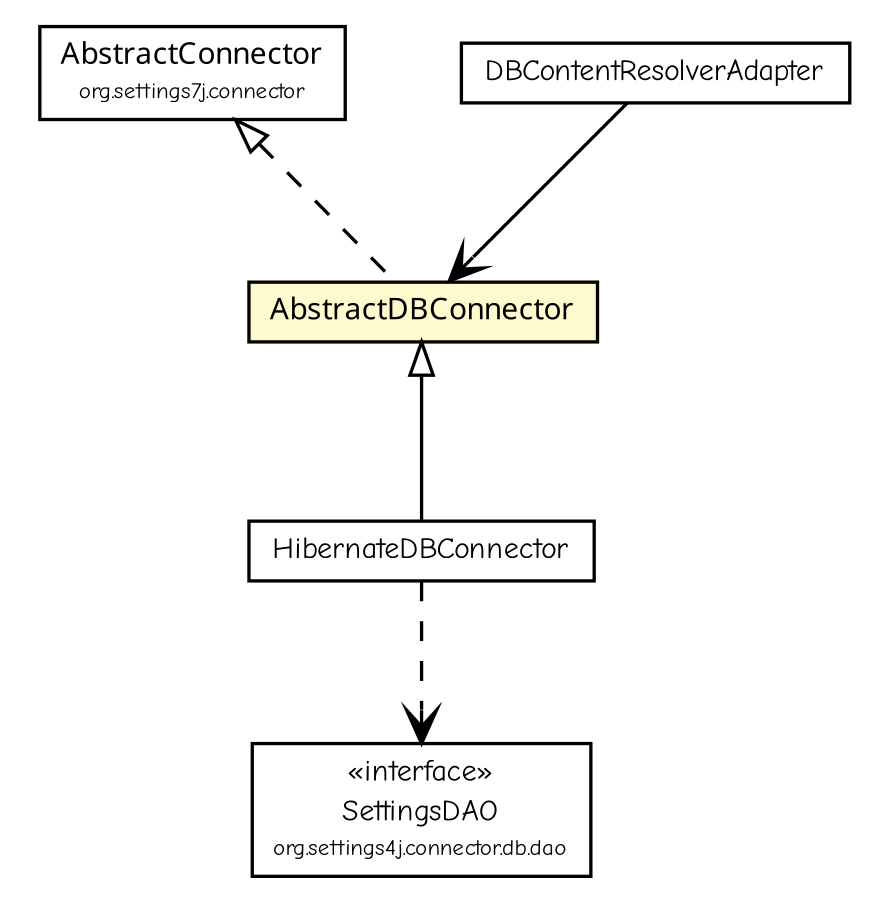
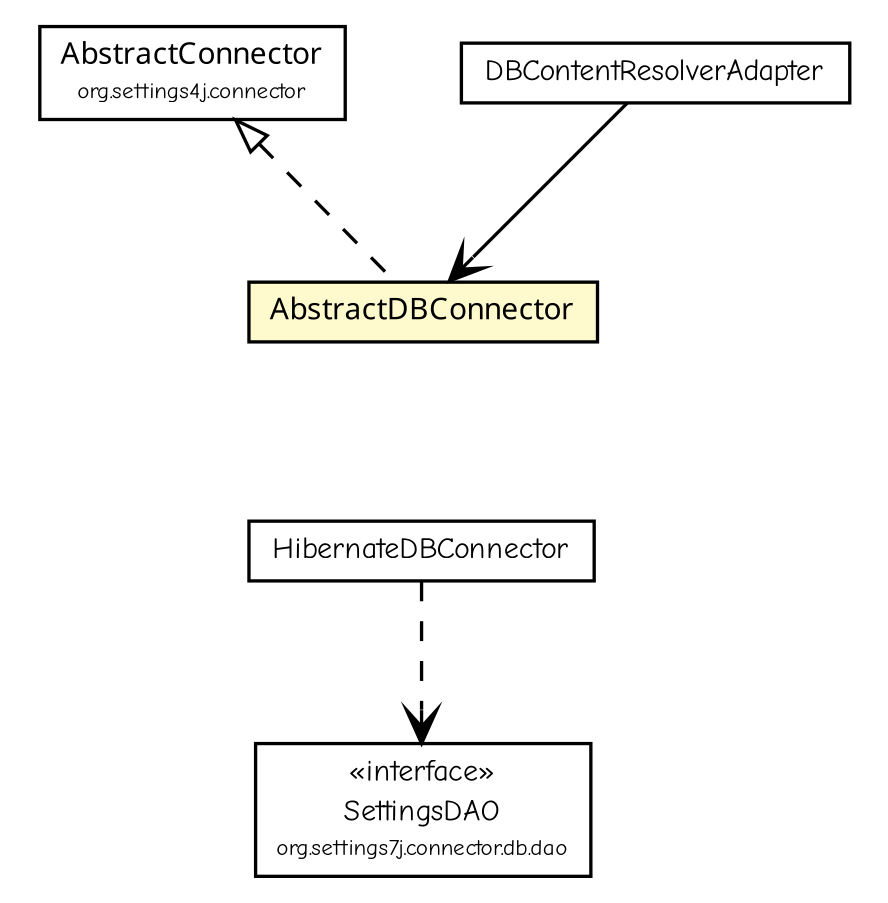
(193, 91) -> (193, 91)
(422, 448) -> none
(422, 848) -> (423, 848)
